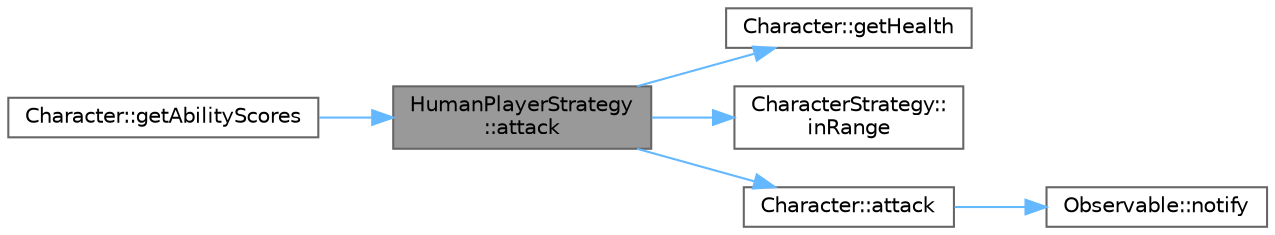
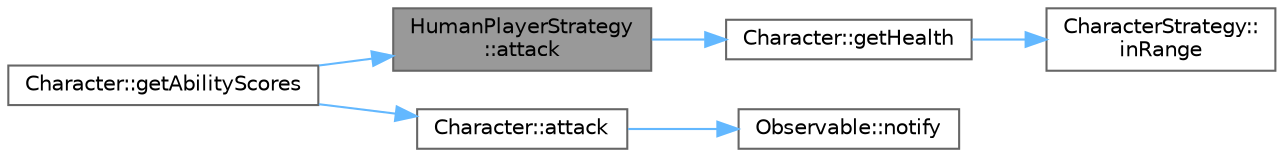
(682, 118) -> (998, 40)
(696, 165) -> (357, 109)
